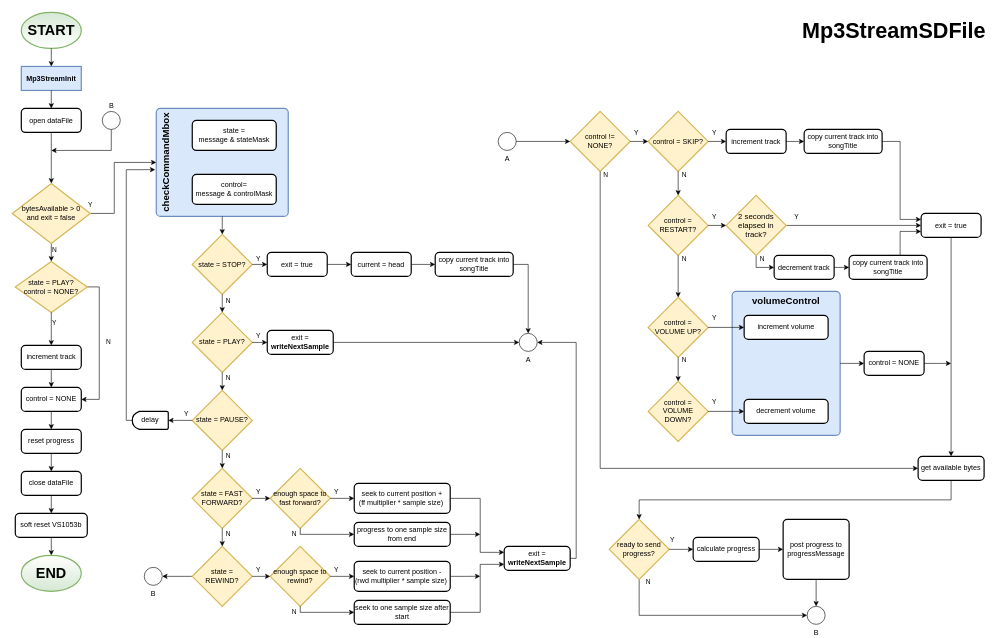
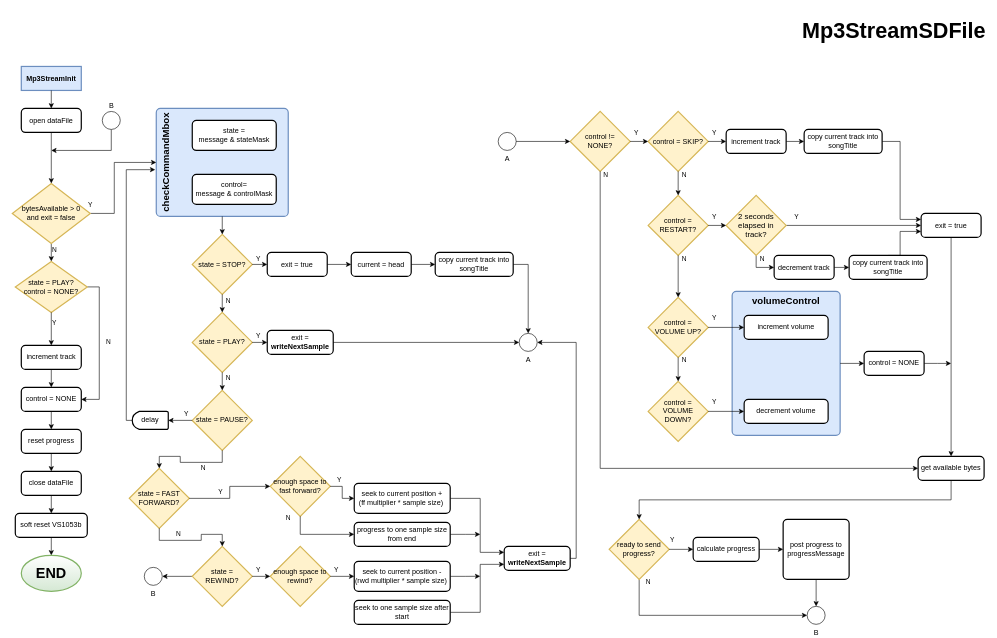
(51, 30) -> none
(51, 60) -> none
(222, 498) -> (159, 498)
(300, 498) -> (300, 486)
(348, 612) -> none
